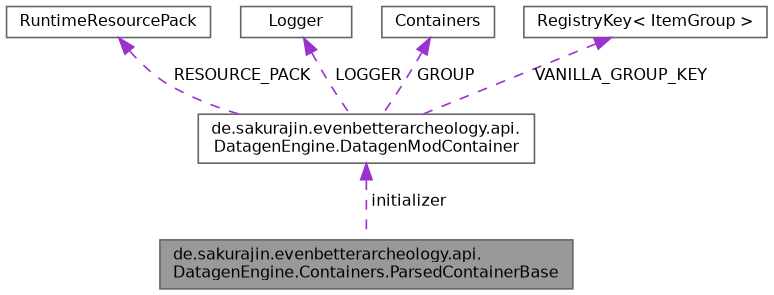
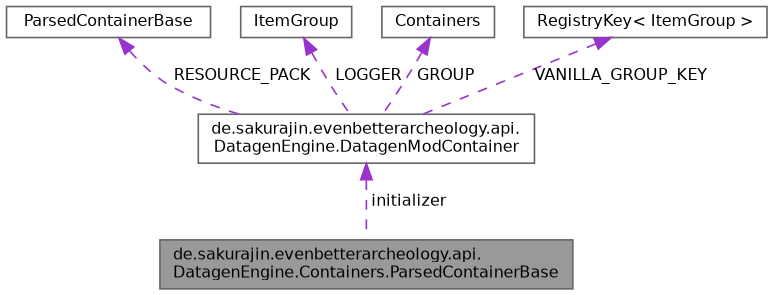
(109, 22) -> (109, 22)
(296, 22) -> (296, 22)
